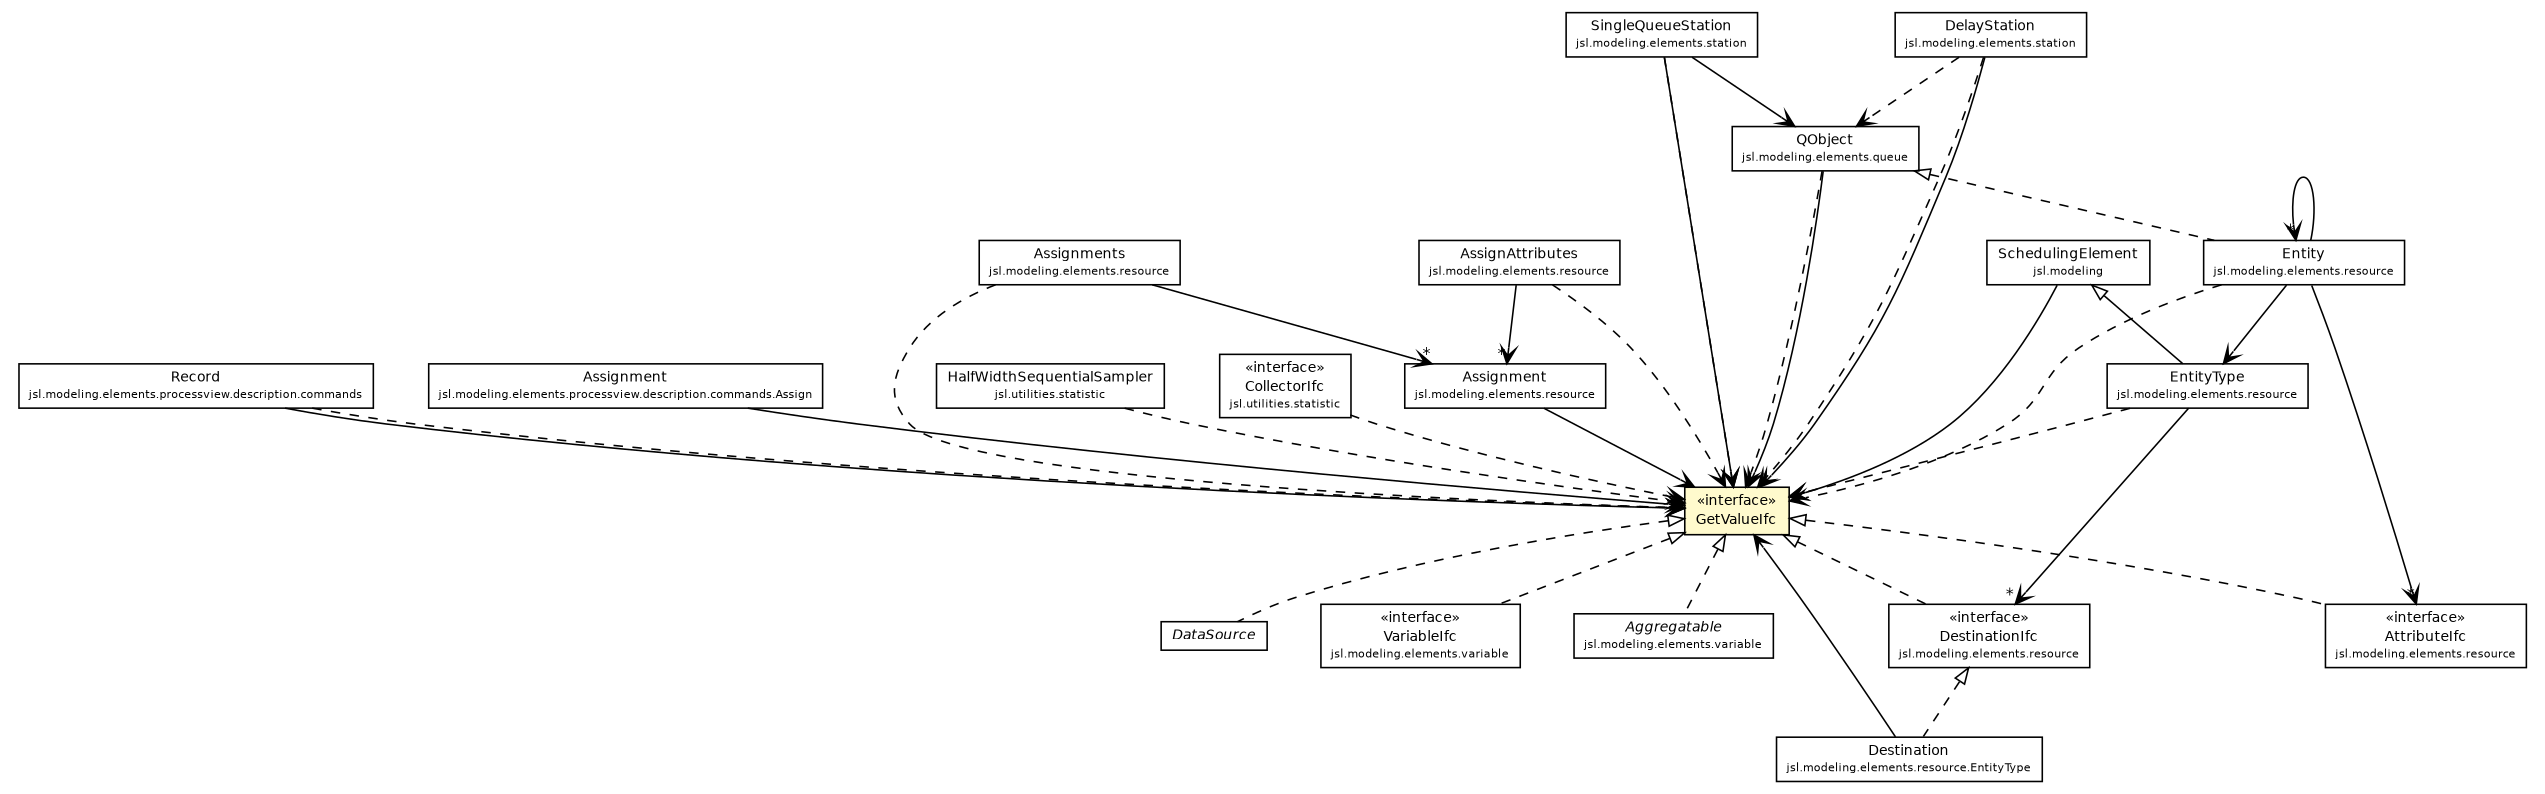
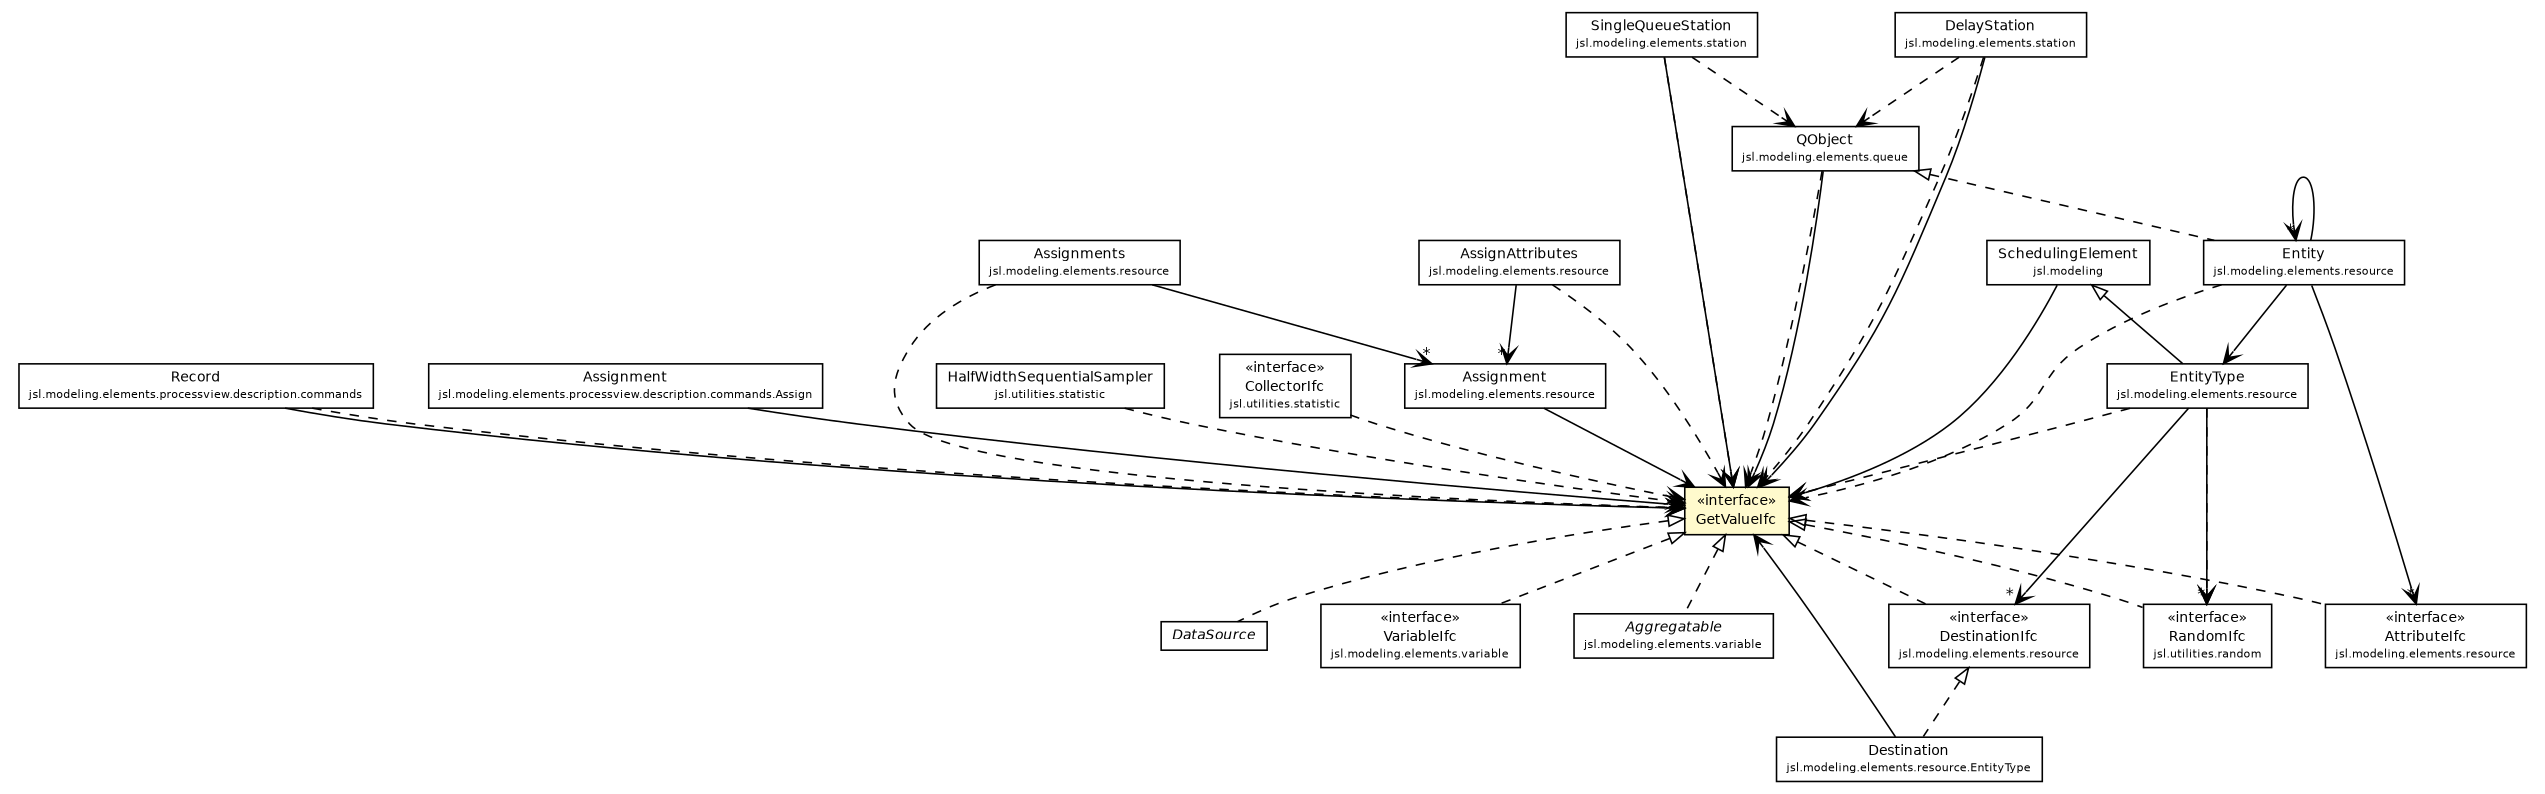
(1737, 87) -> (1737, 87)
none -> (2207, 636)
